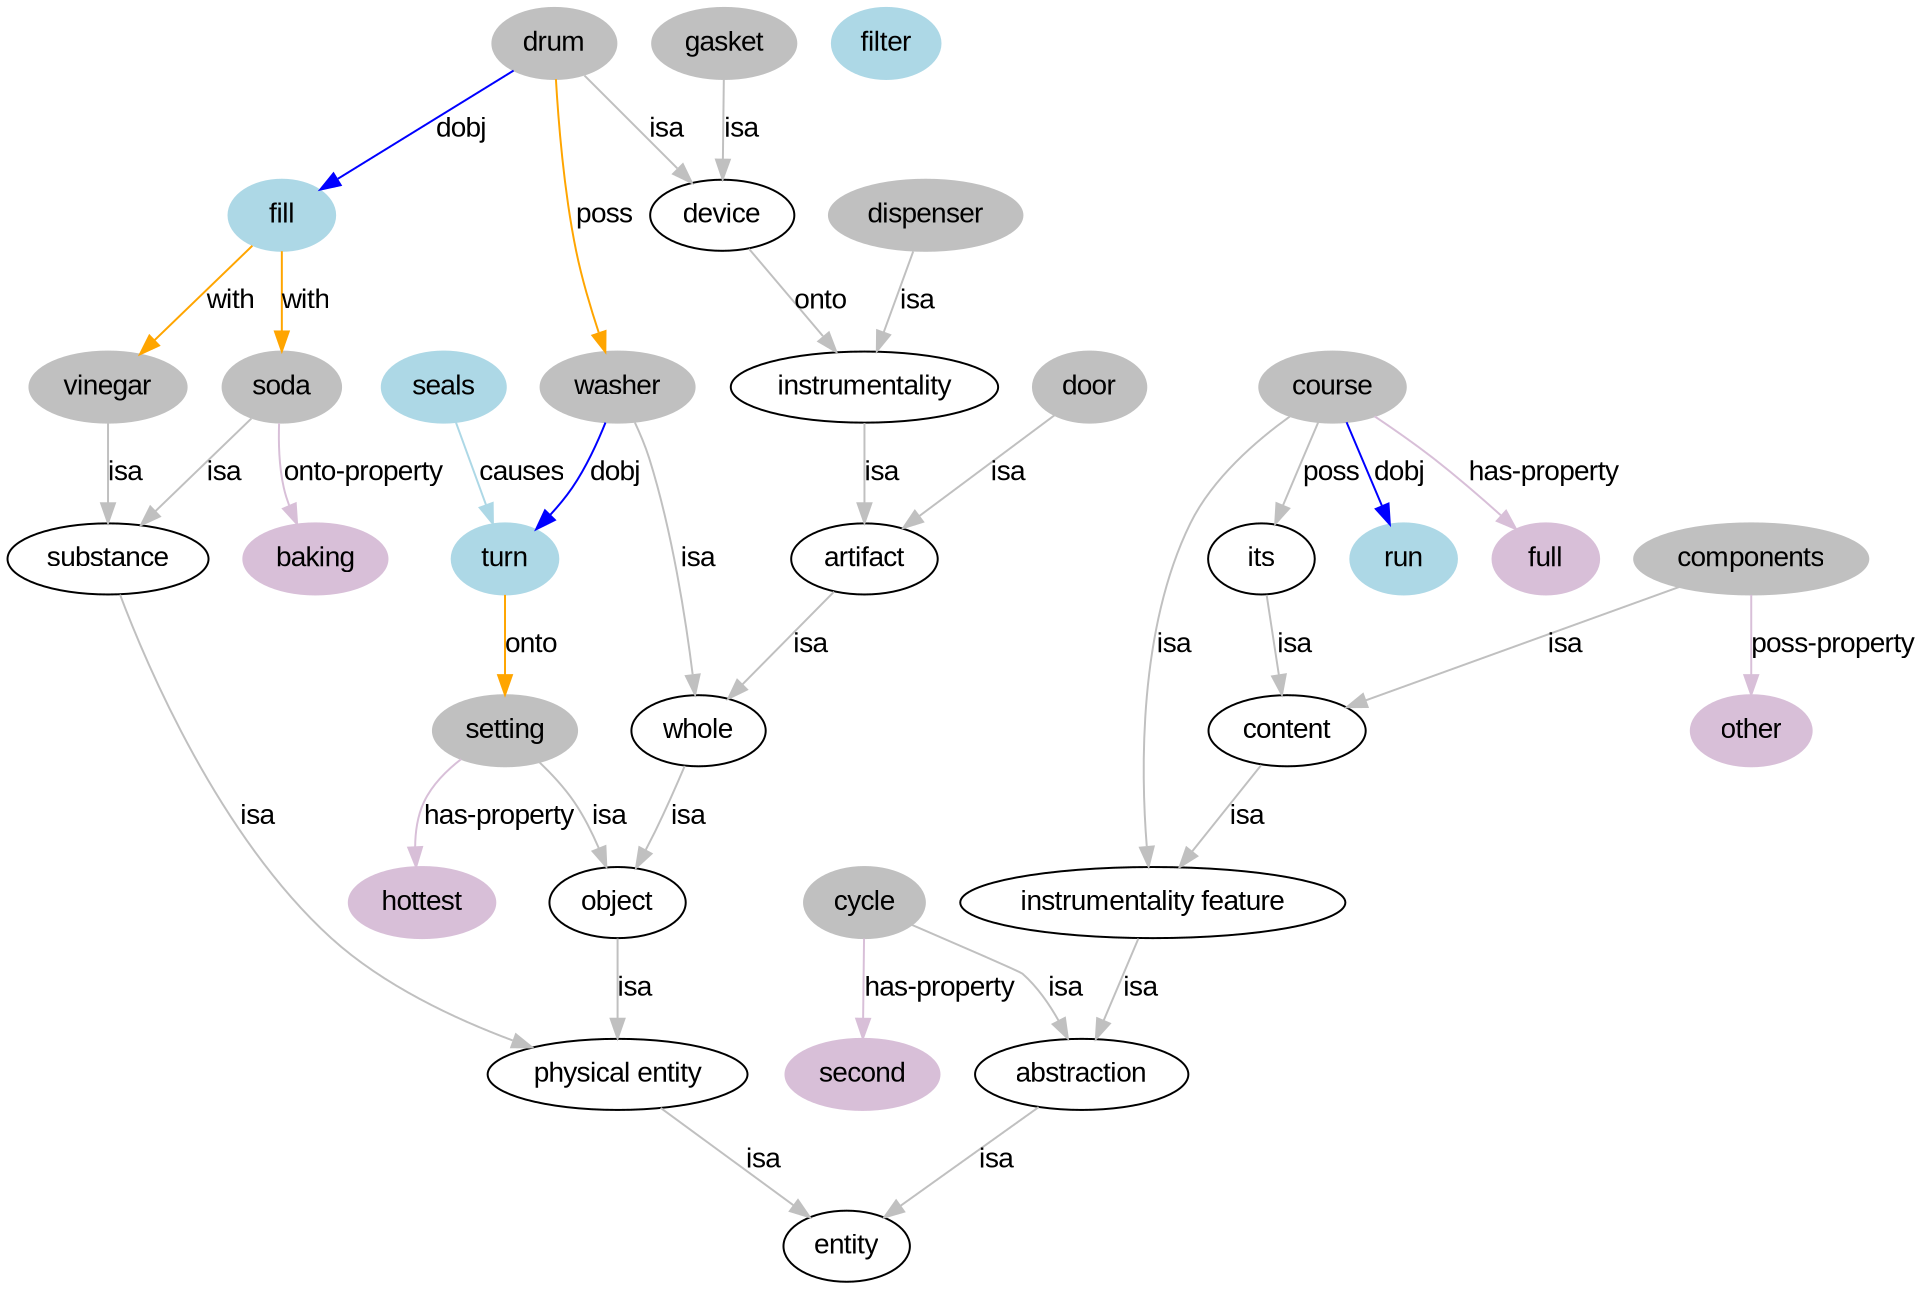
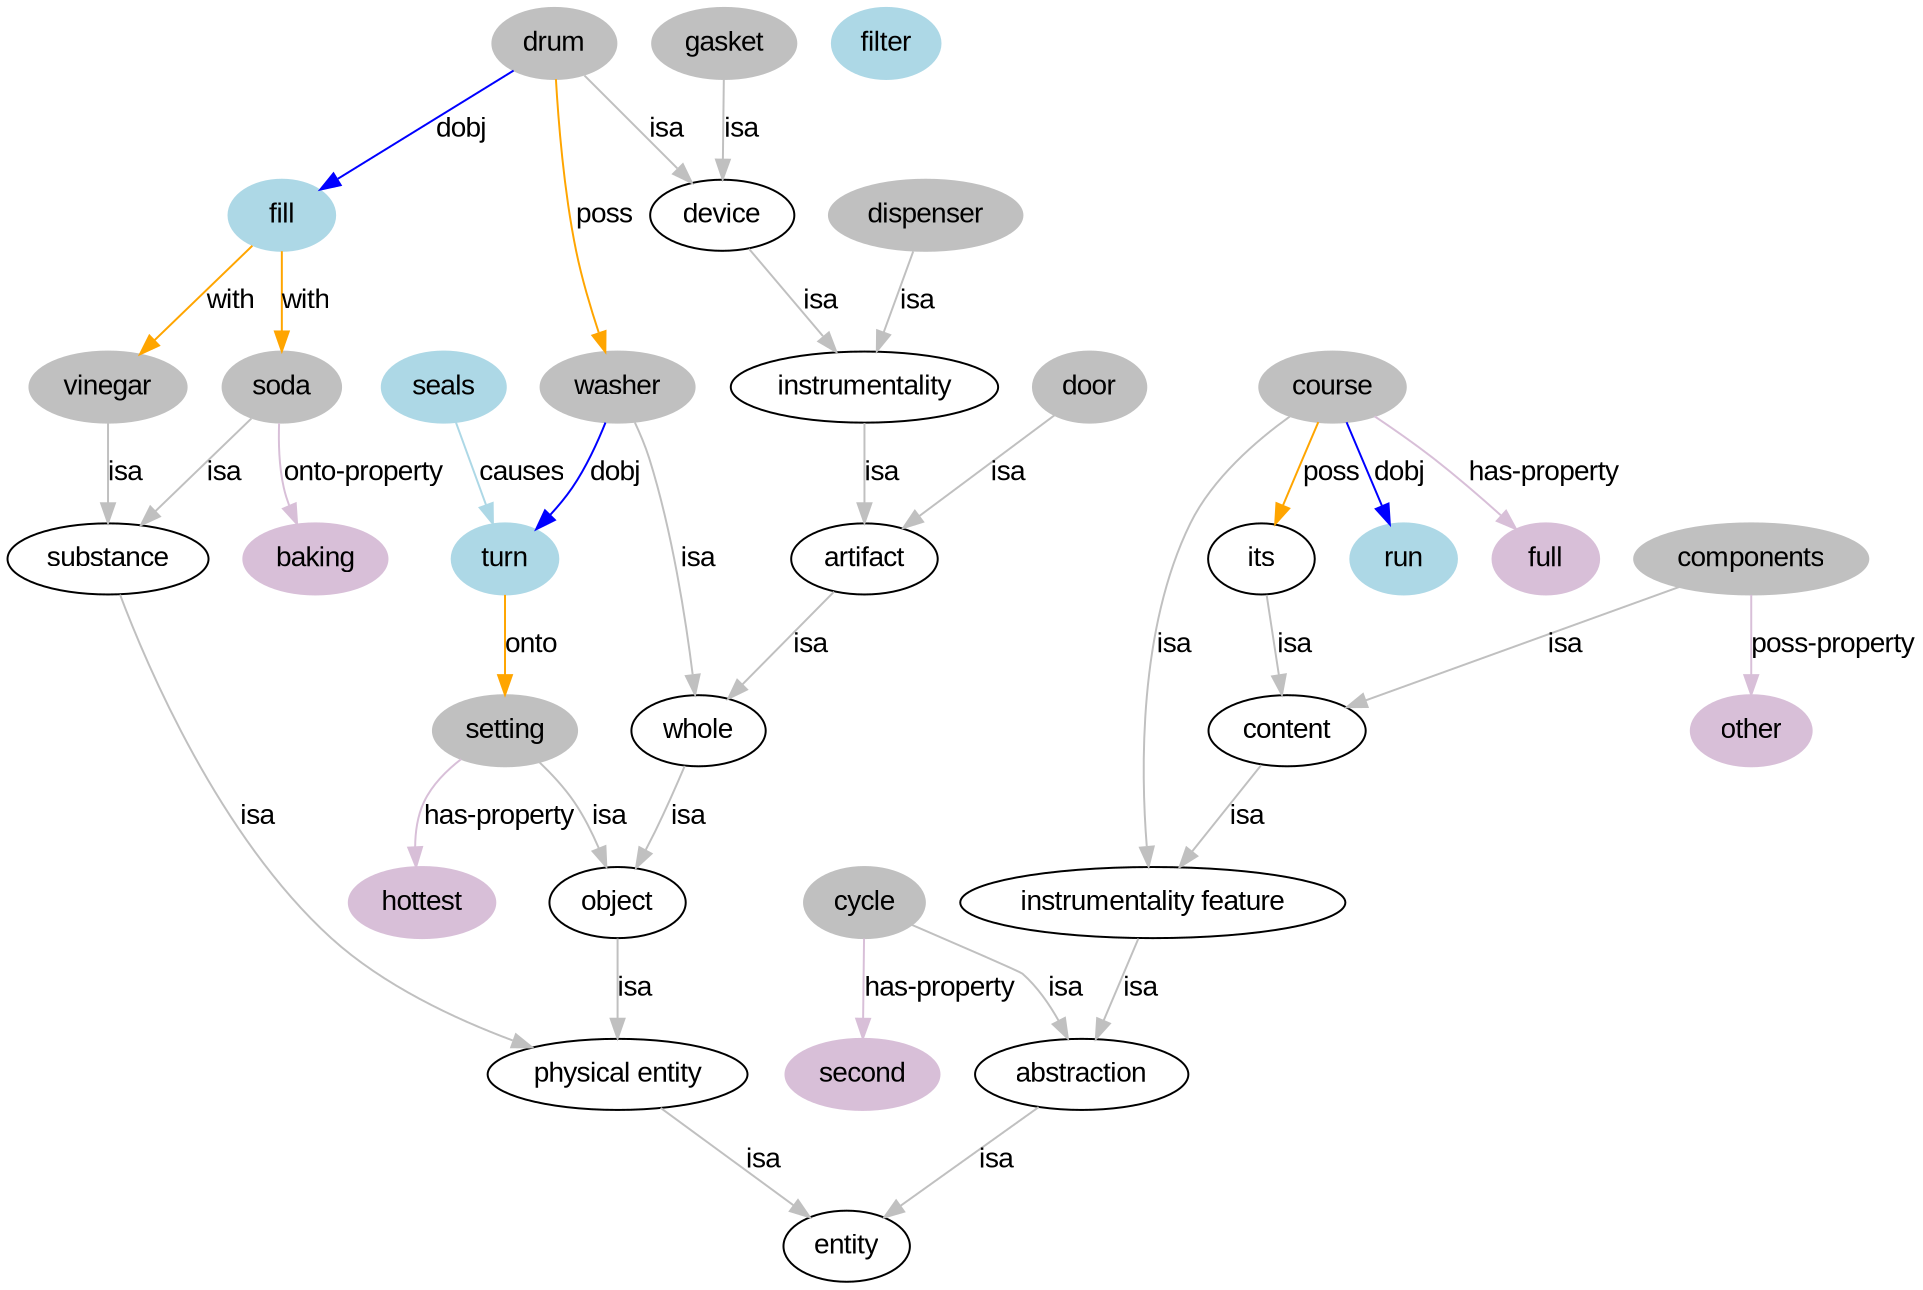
(821, 301) -> (821, 301)
(1301, 464) -> (1301, 464)
